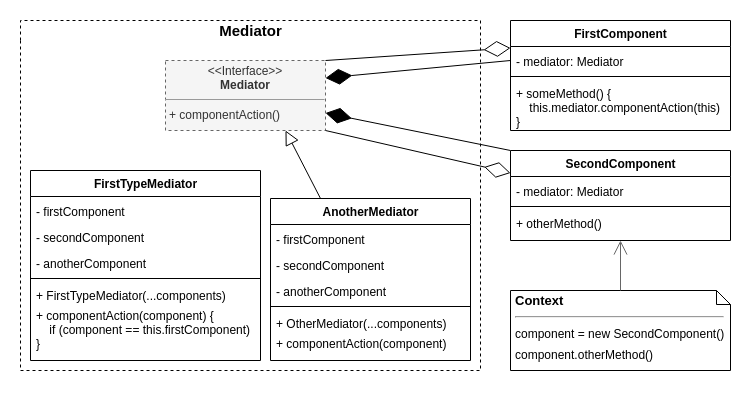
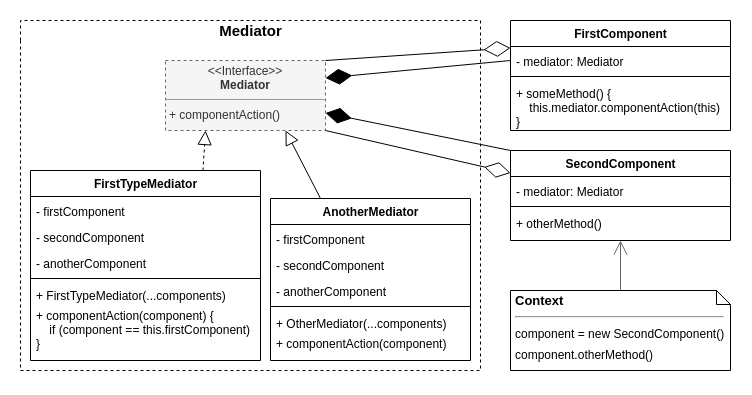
none -> (204, 158)
